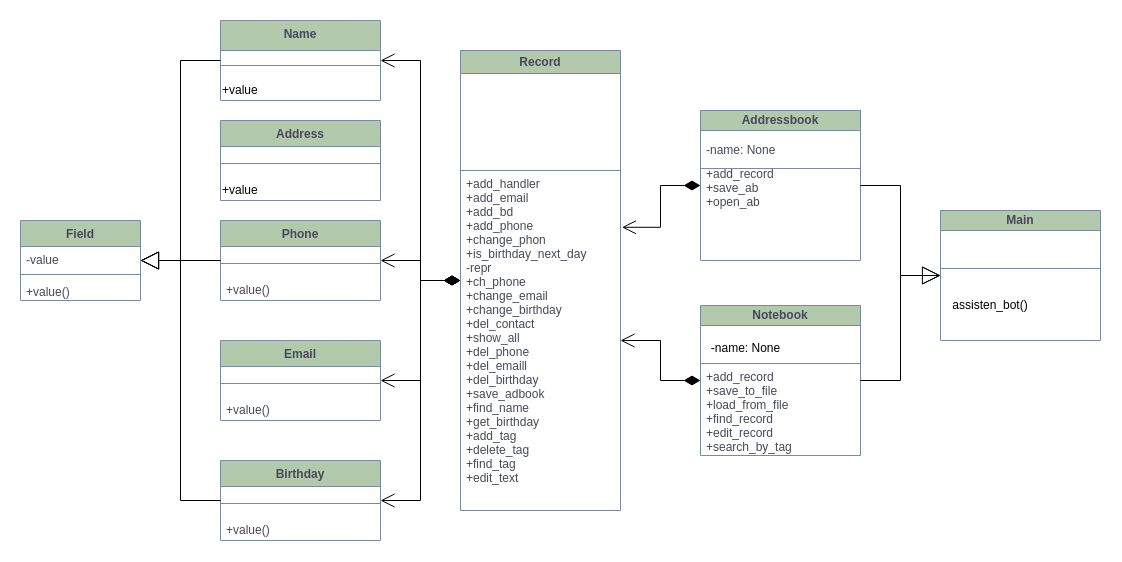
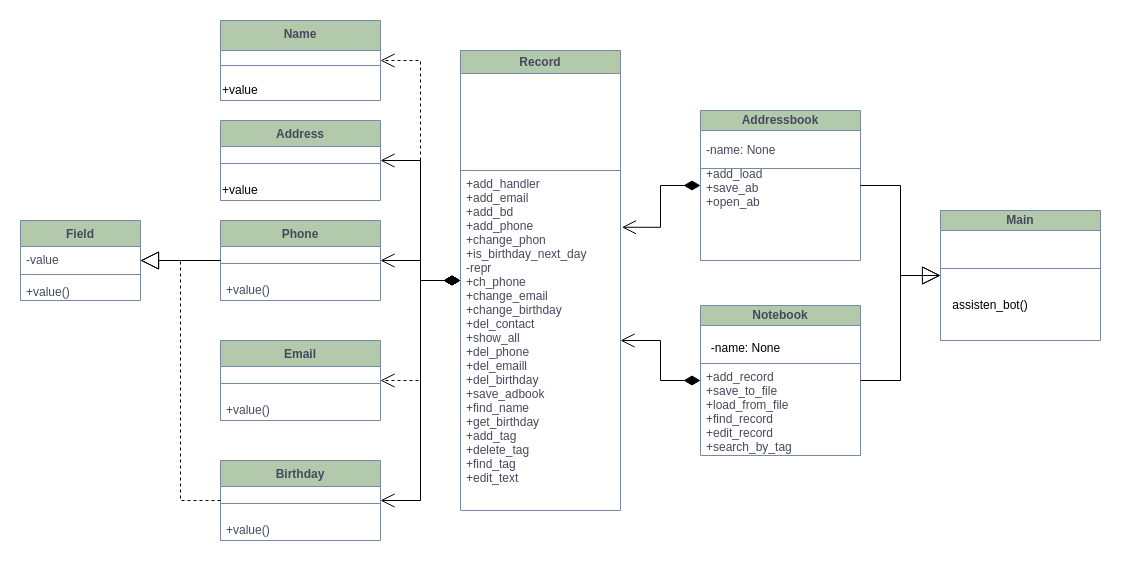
(421, 92) -> (421, 92)
(181, 141) -> none
none -> (401, 161)
(743, 174) -> (735, 174)
(401, 381) -> (401, 381)
(181, 401) -> (181, 401)
